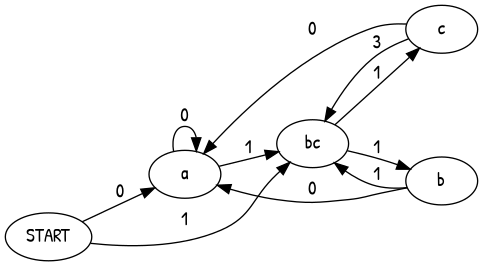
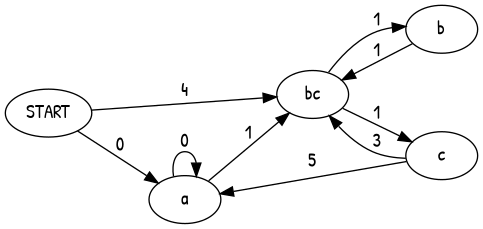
(313, 30) -> (313, 162)
(319, 202) -> none
(185, 220) -> (185, 91)
